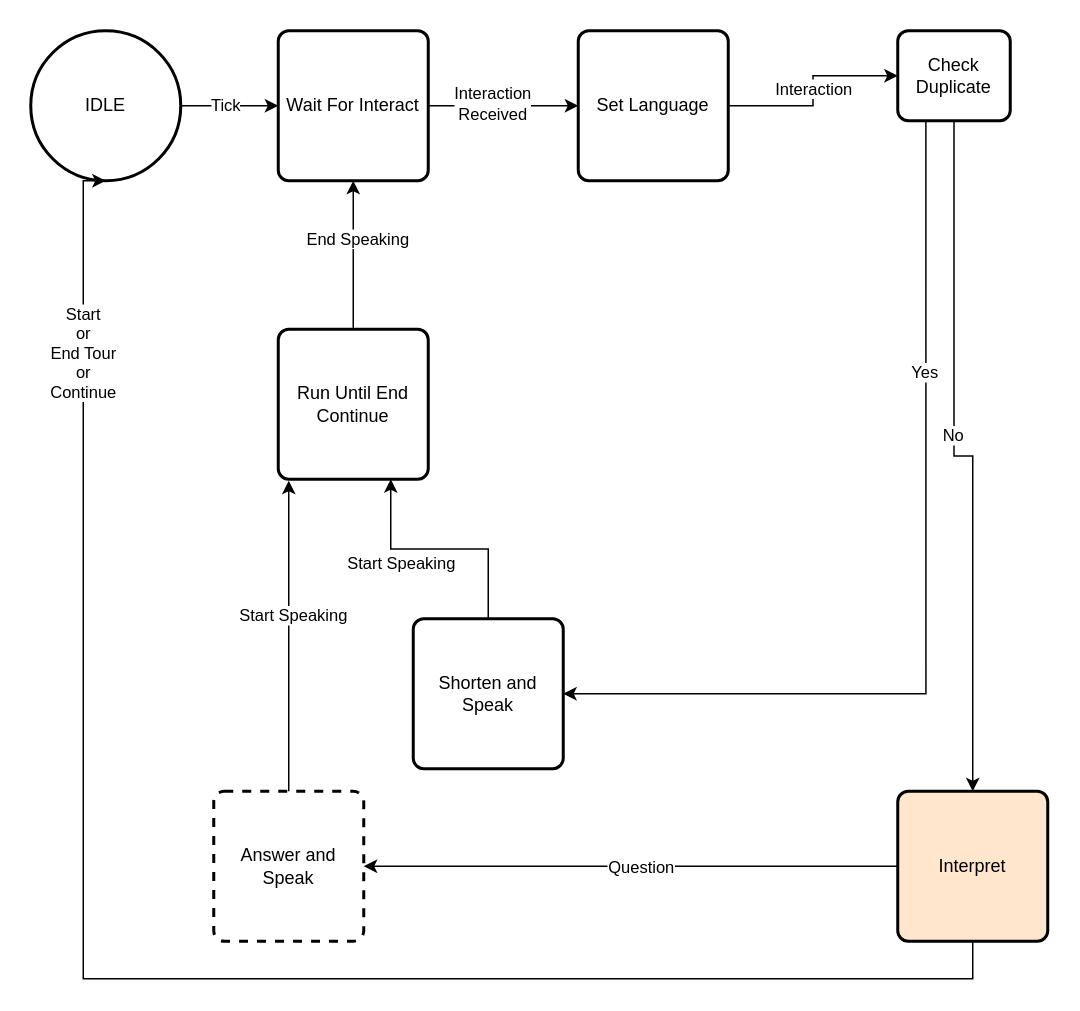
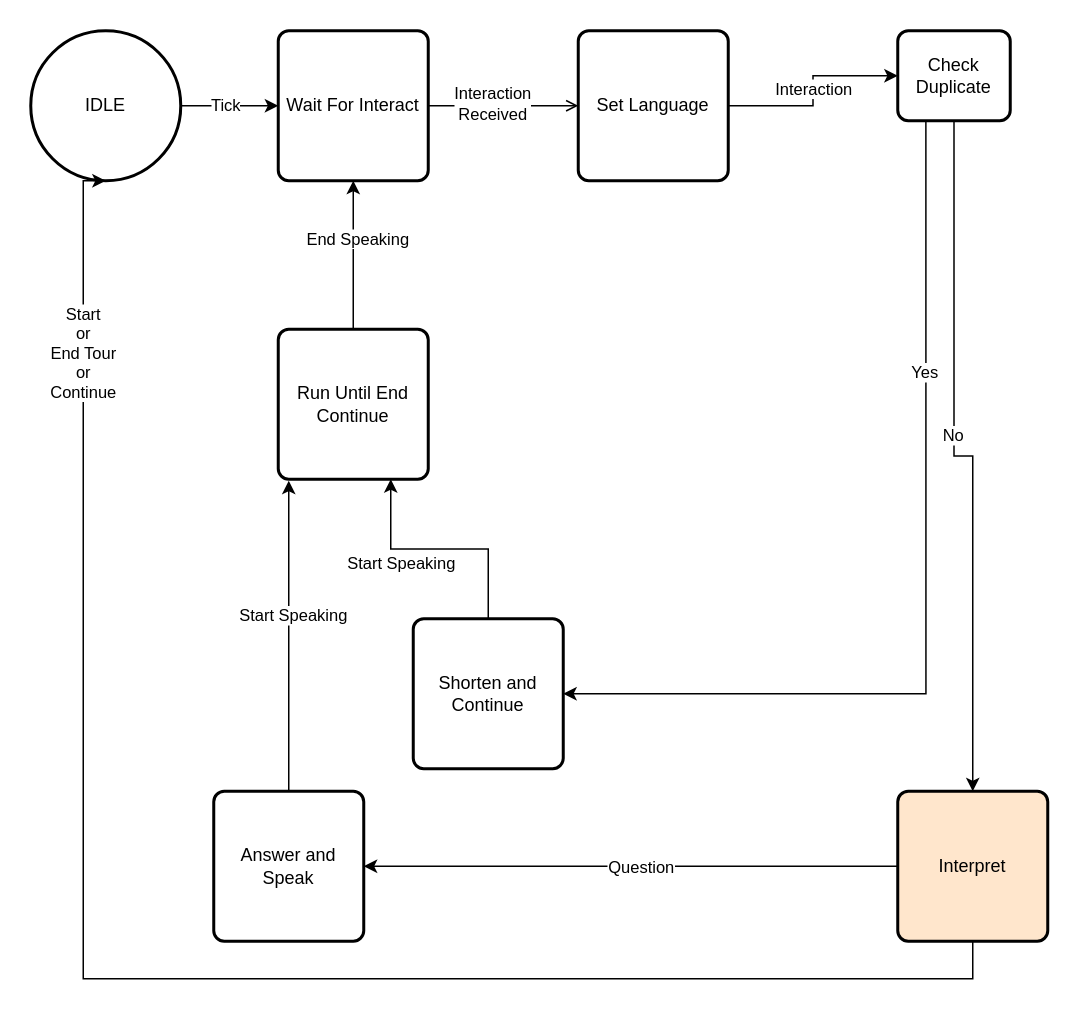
(567, 106) -> (569, 106)
(488, 694) -> (488, 694)
(289, 866) -> (289, 866)
